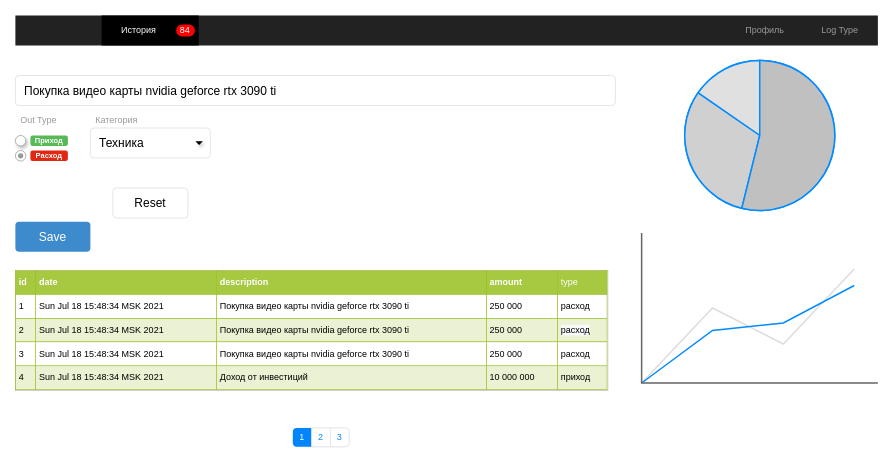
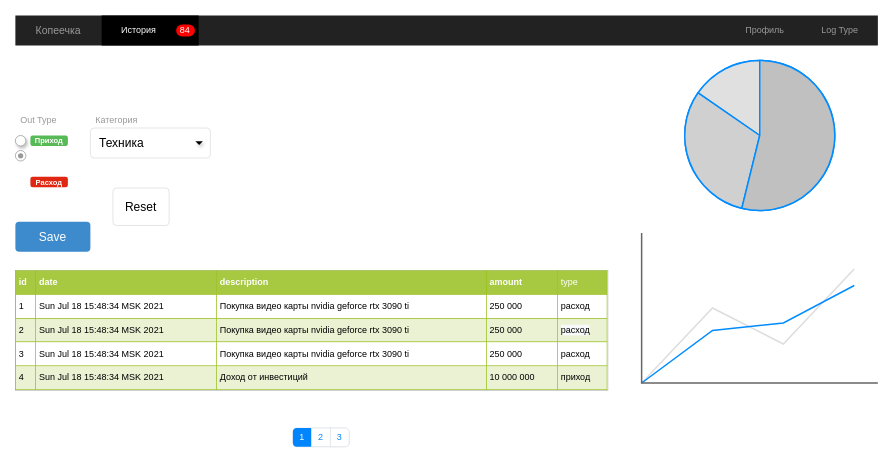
none -> (59, 30)
(315, 90) -> none
(49, 156) -> (49, 182)
(150, 203) -> (141, 207)
